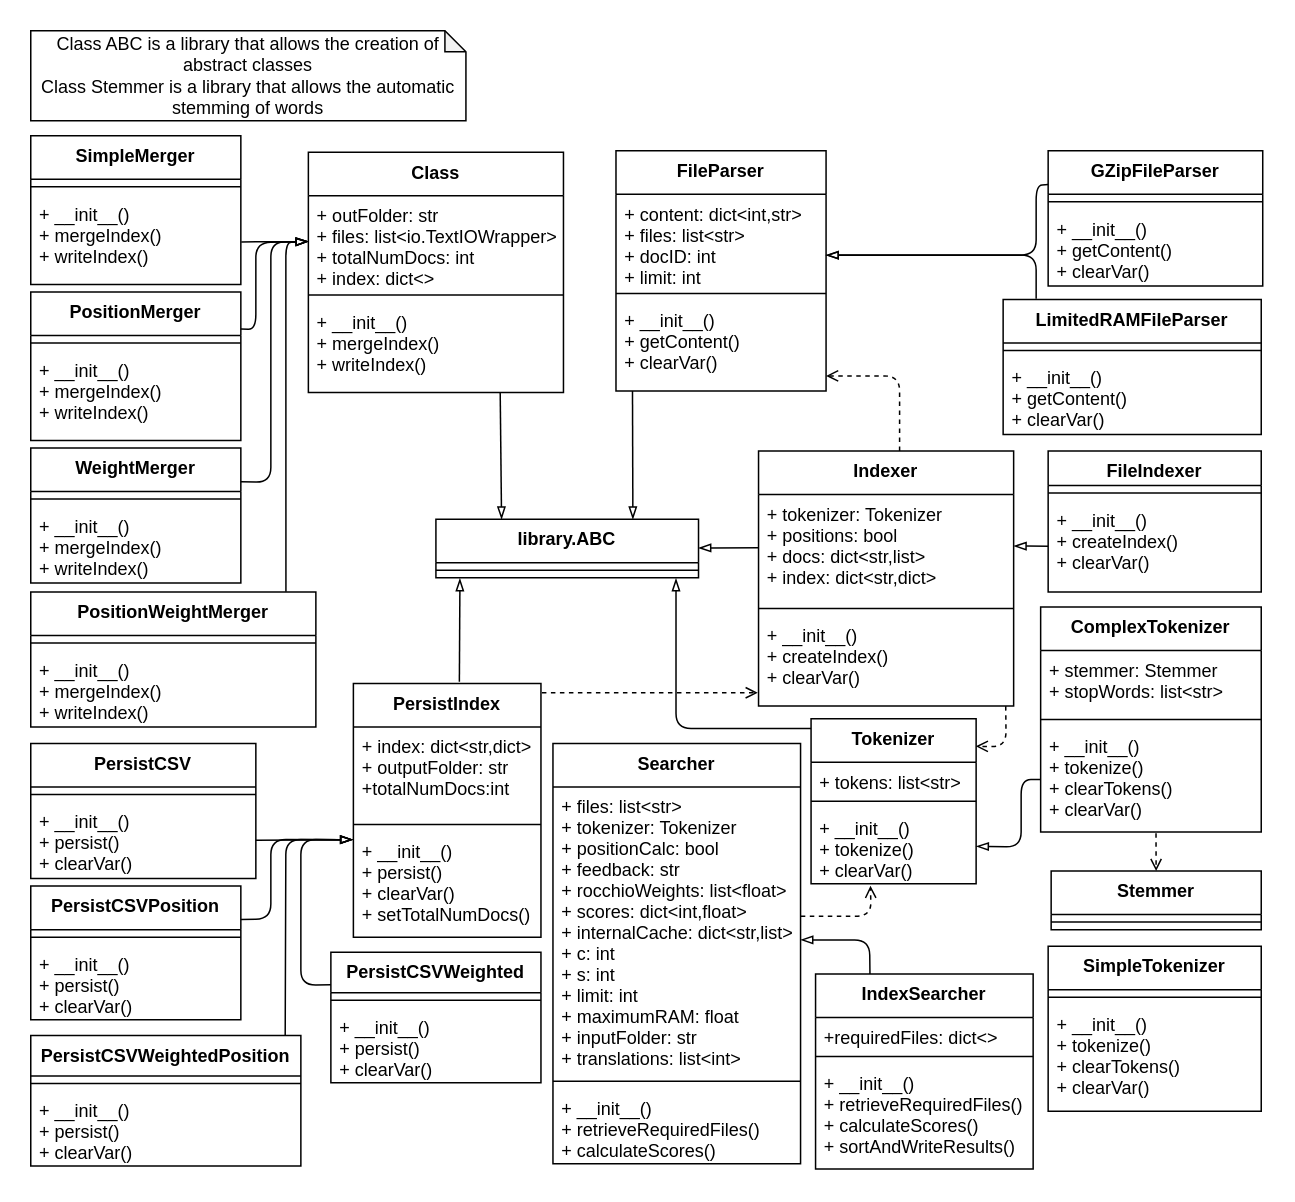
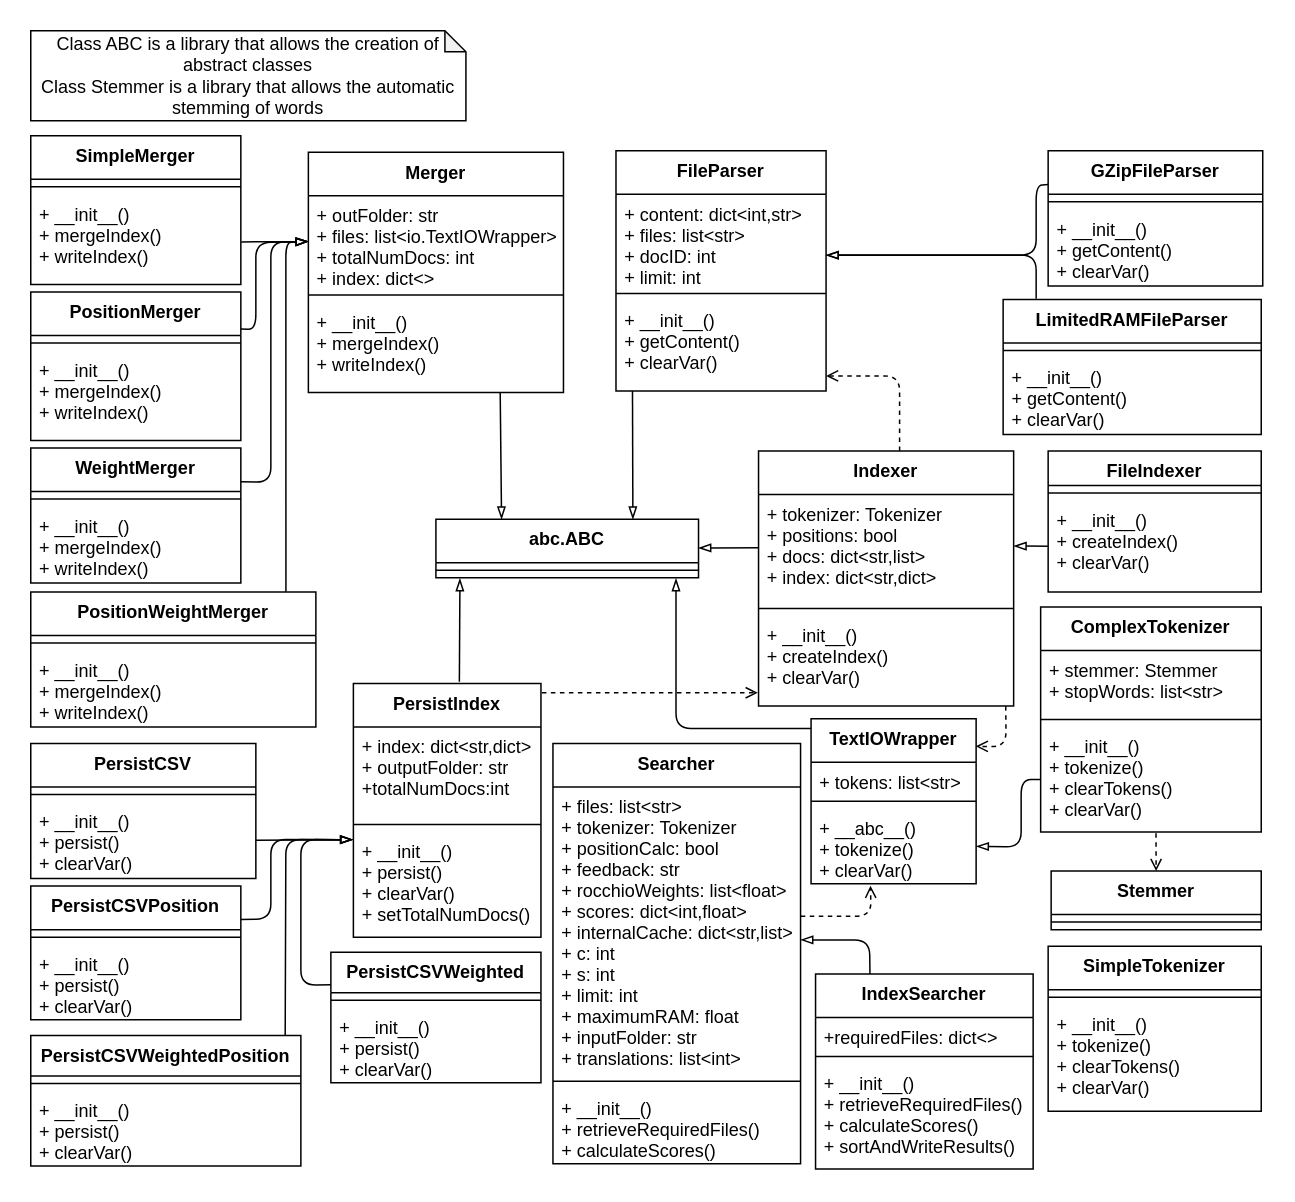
(435, 173) -> (435, 173)
(566, 539) -> (566, 539)
(893, 739) -> (893, 739)
(872, 829) -> (872, 829)
